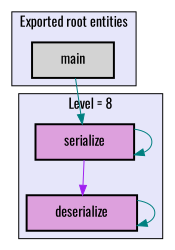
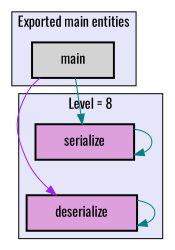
(74, 23) -> (74, 23)
(84, 173) -> (25, 155)
